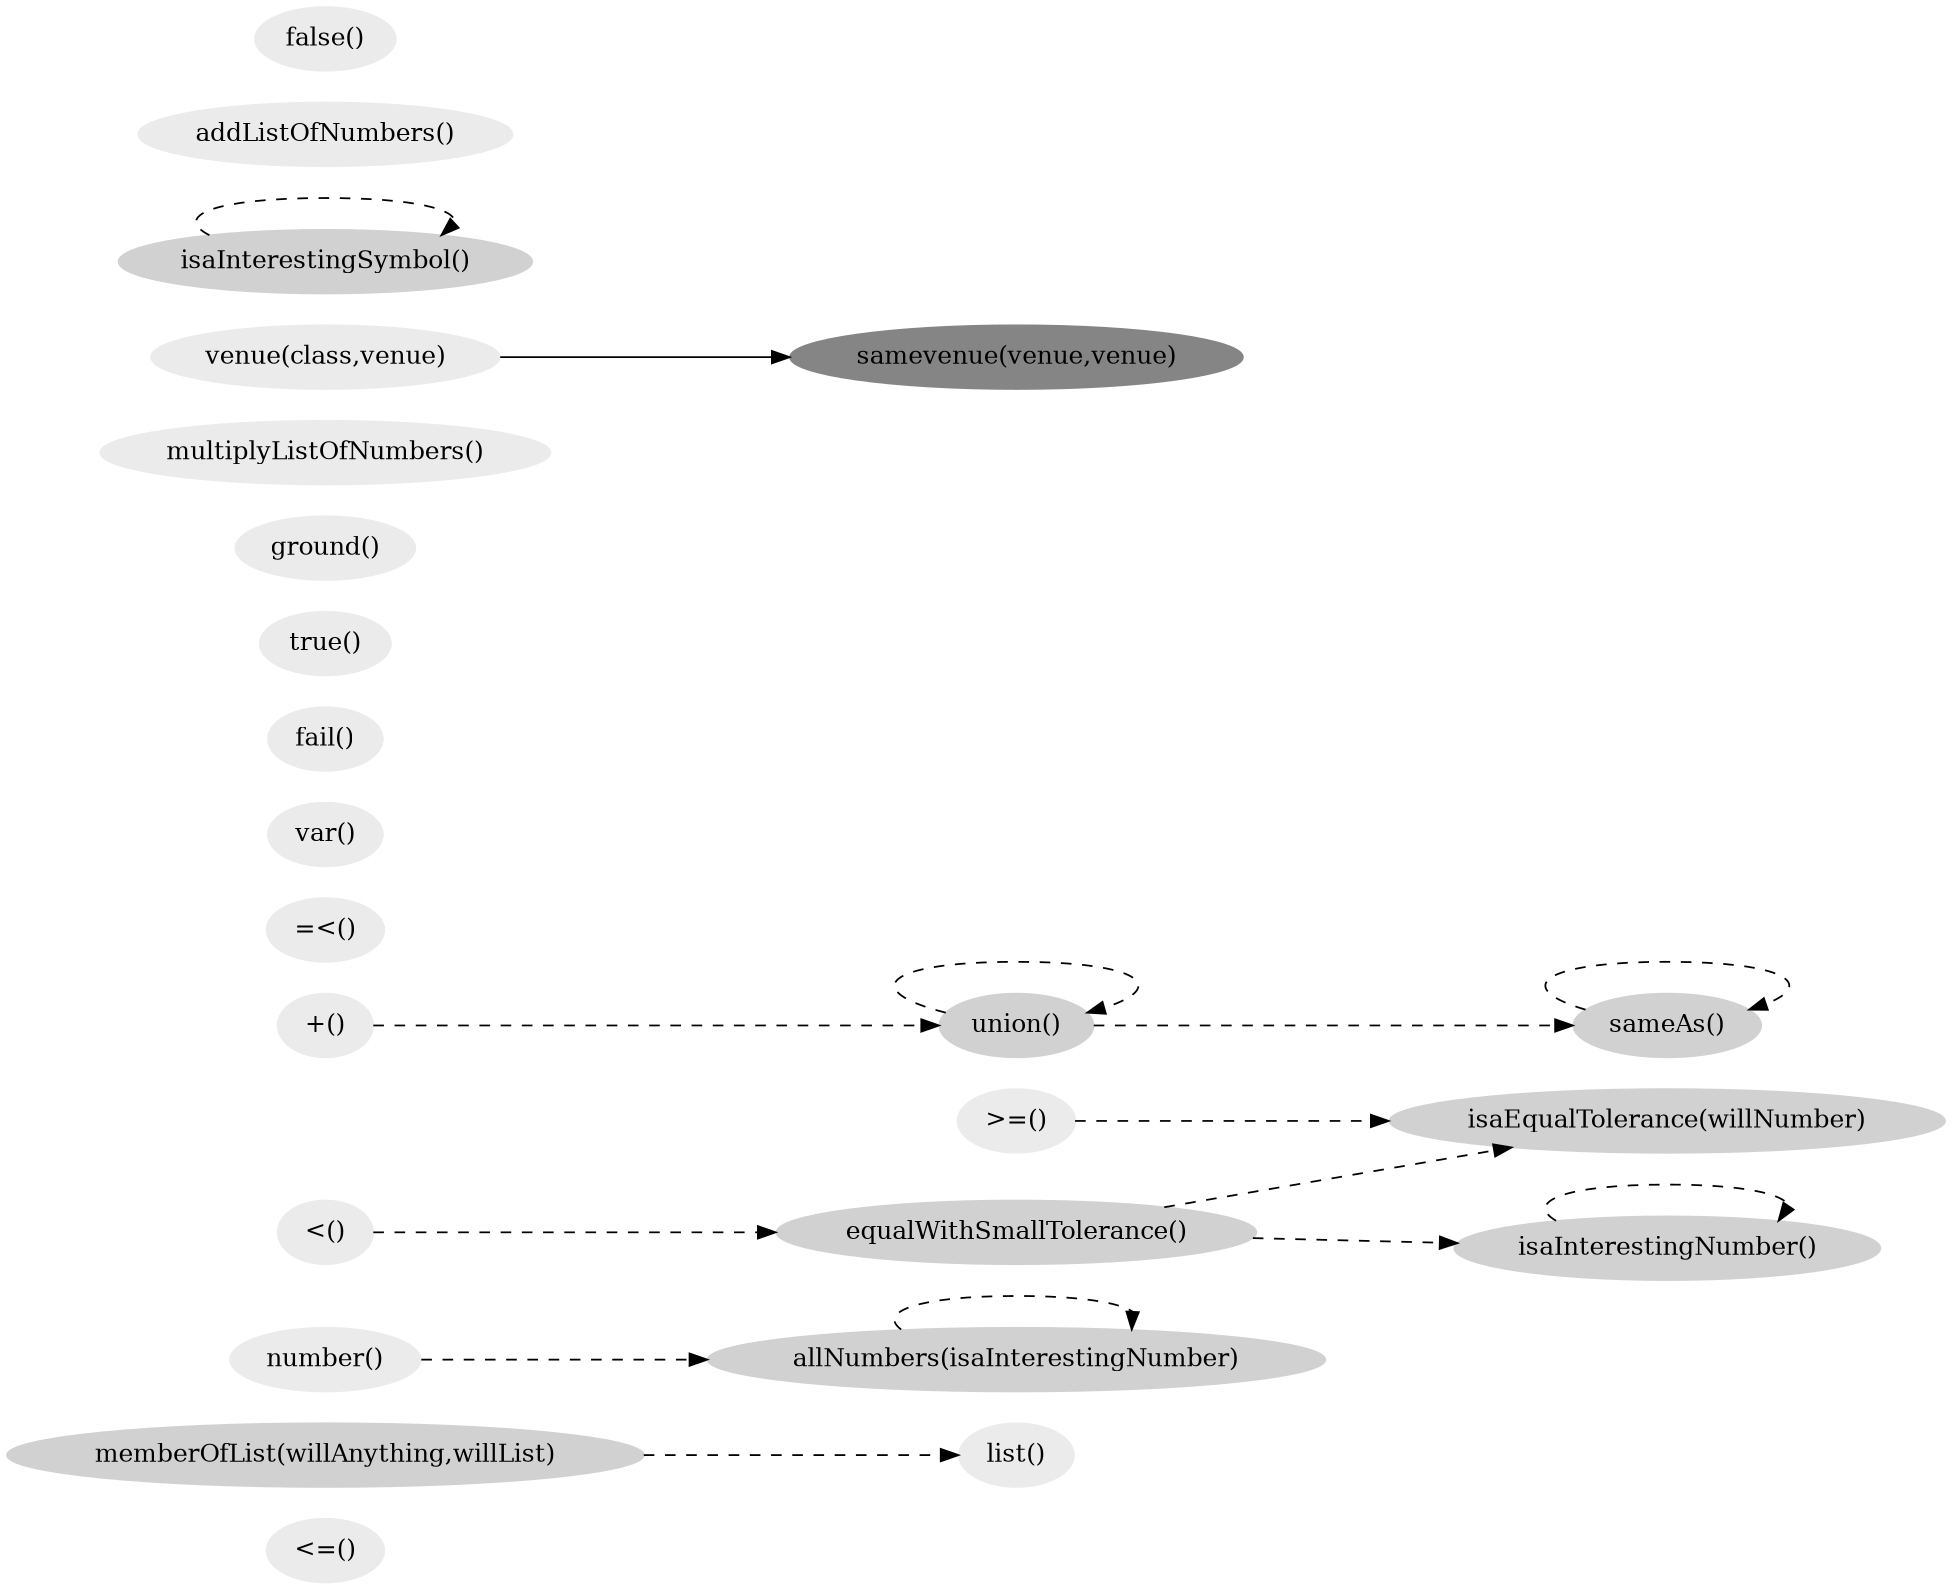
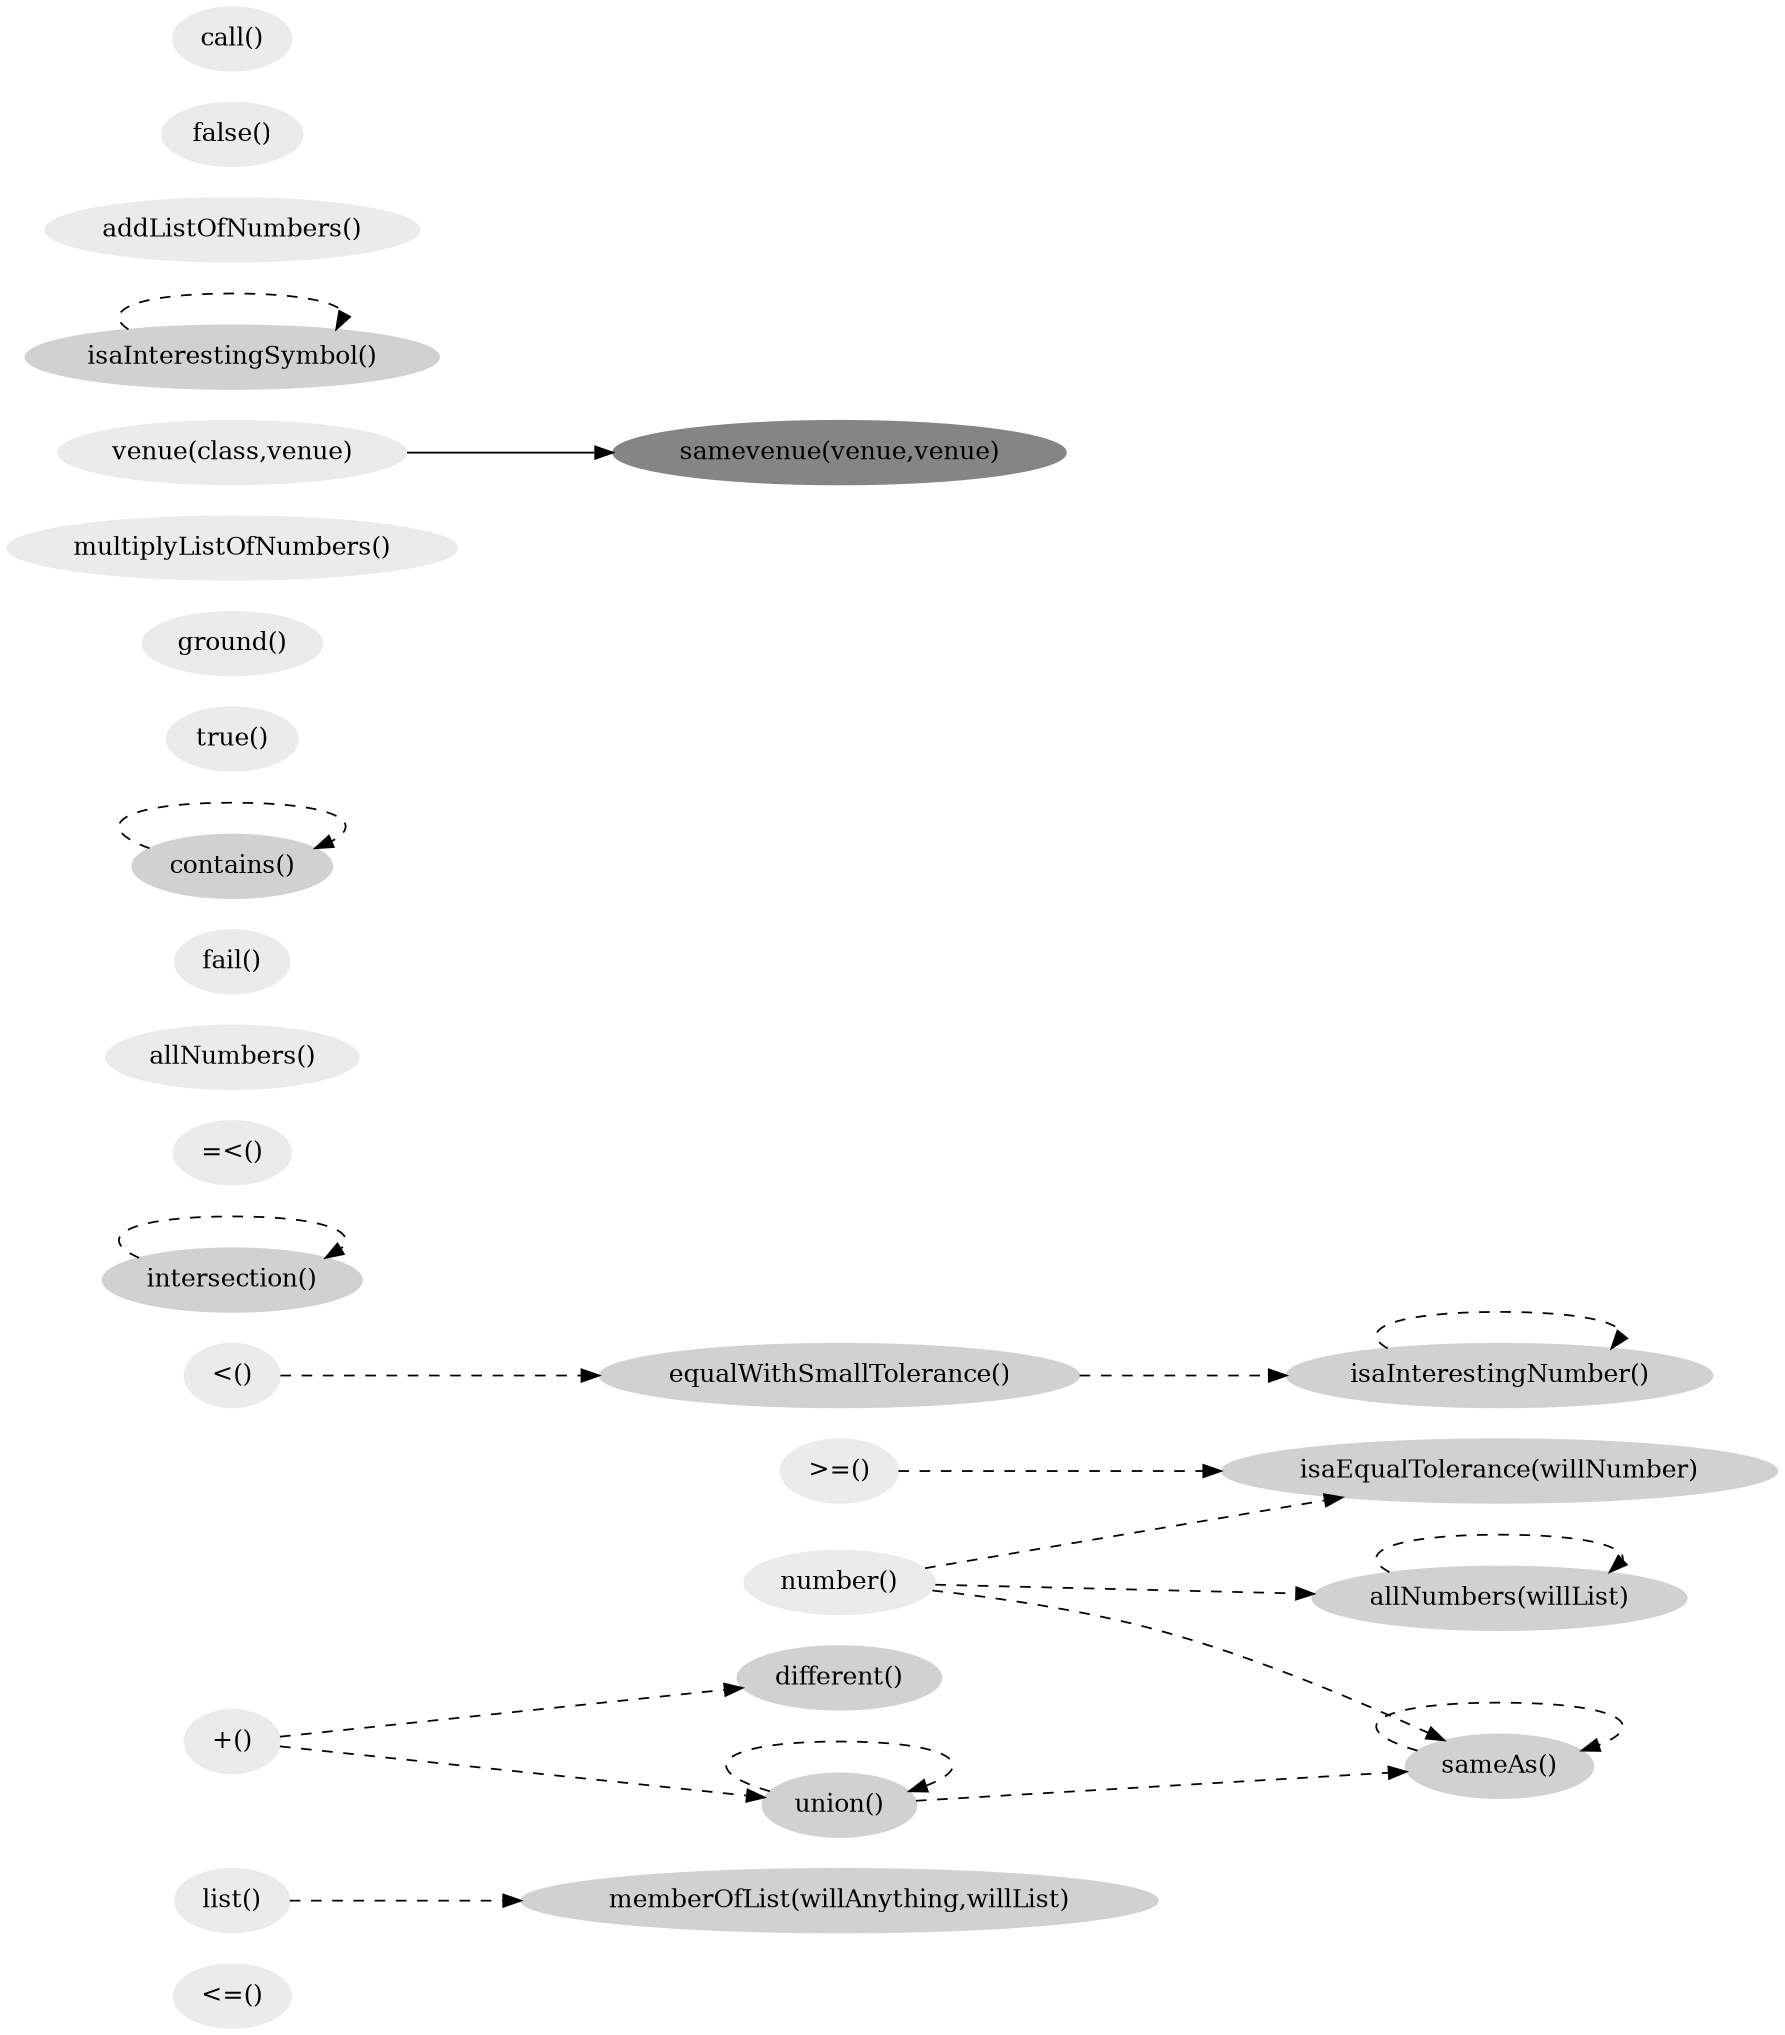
none -> (232, 39)
(325, 835) -> (232, 1057)
none -> (232, 866)
(1329, 1179) -> (1125, 1534)
none -> (232, 1280)
(1016, 1360) -> (1500, 1598)
(792, 1455) -> (396, 1901)
none -> (1187, 1639)
none -> (839, 1678)
